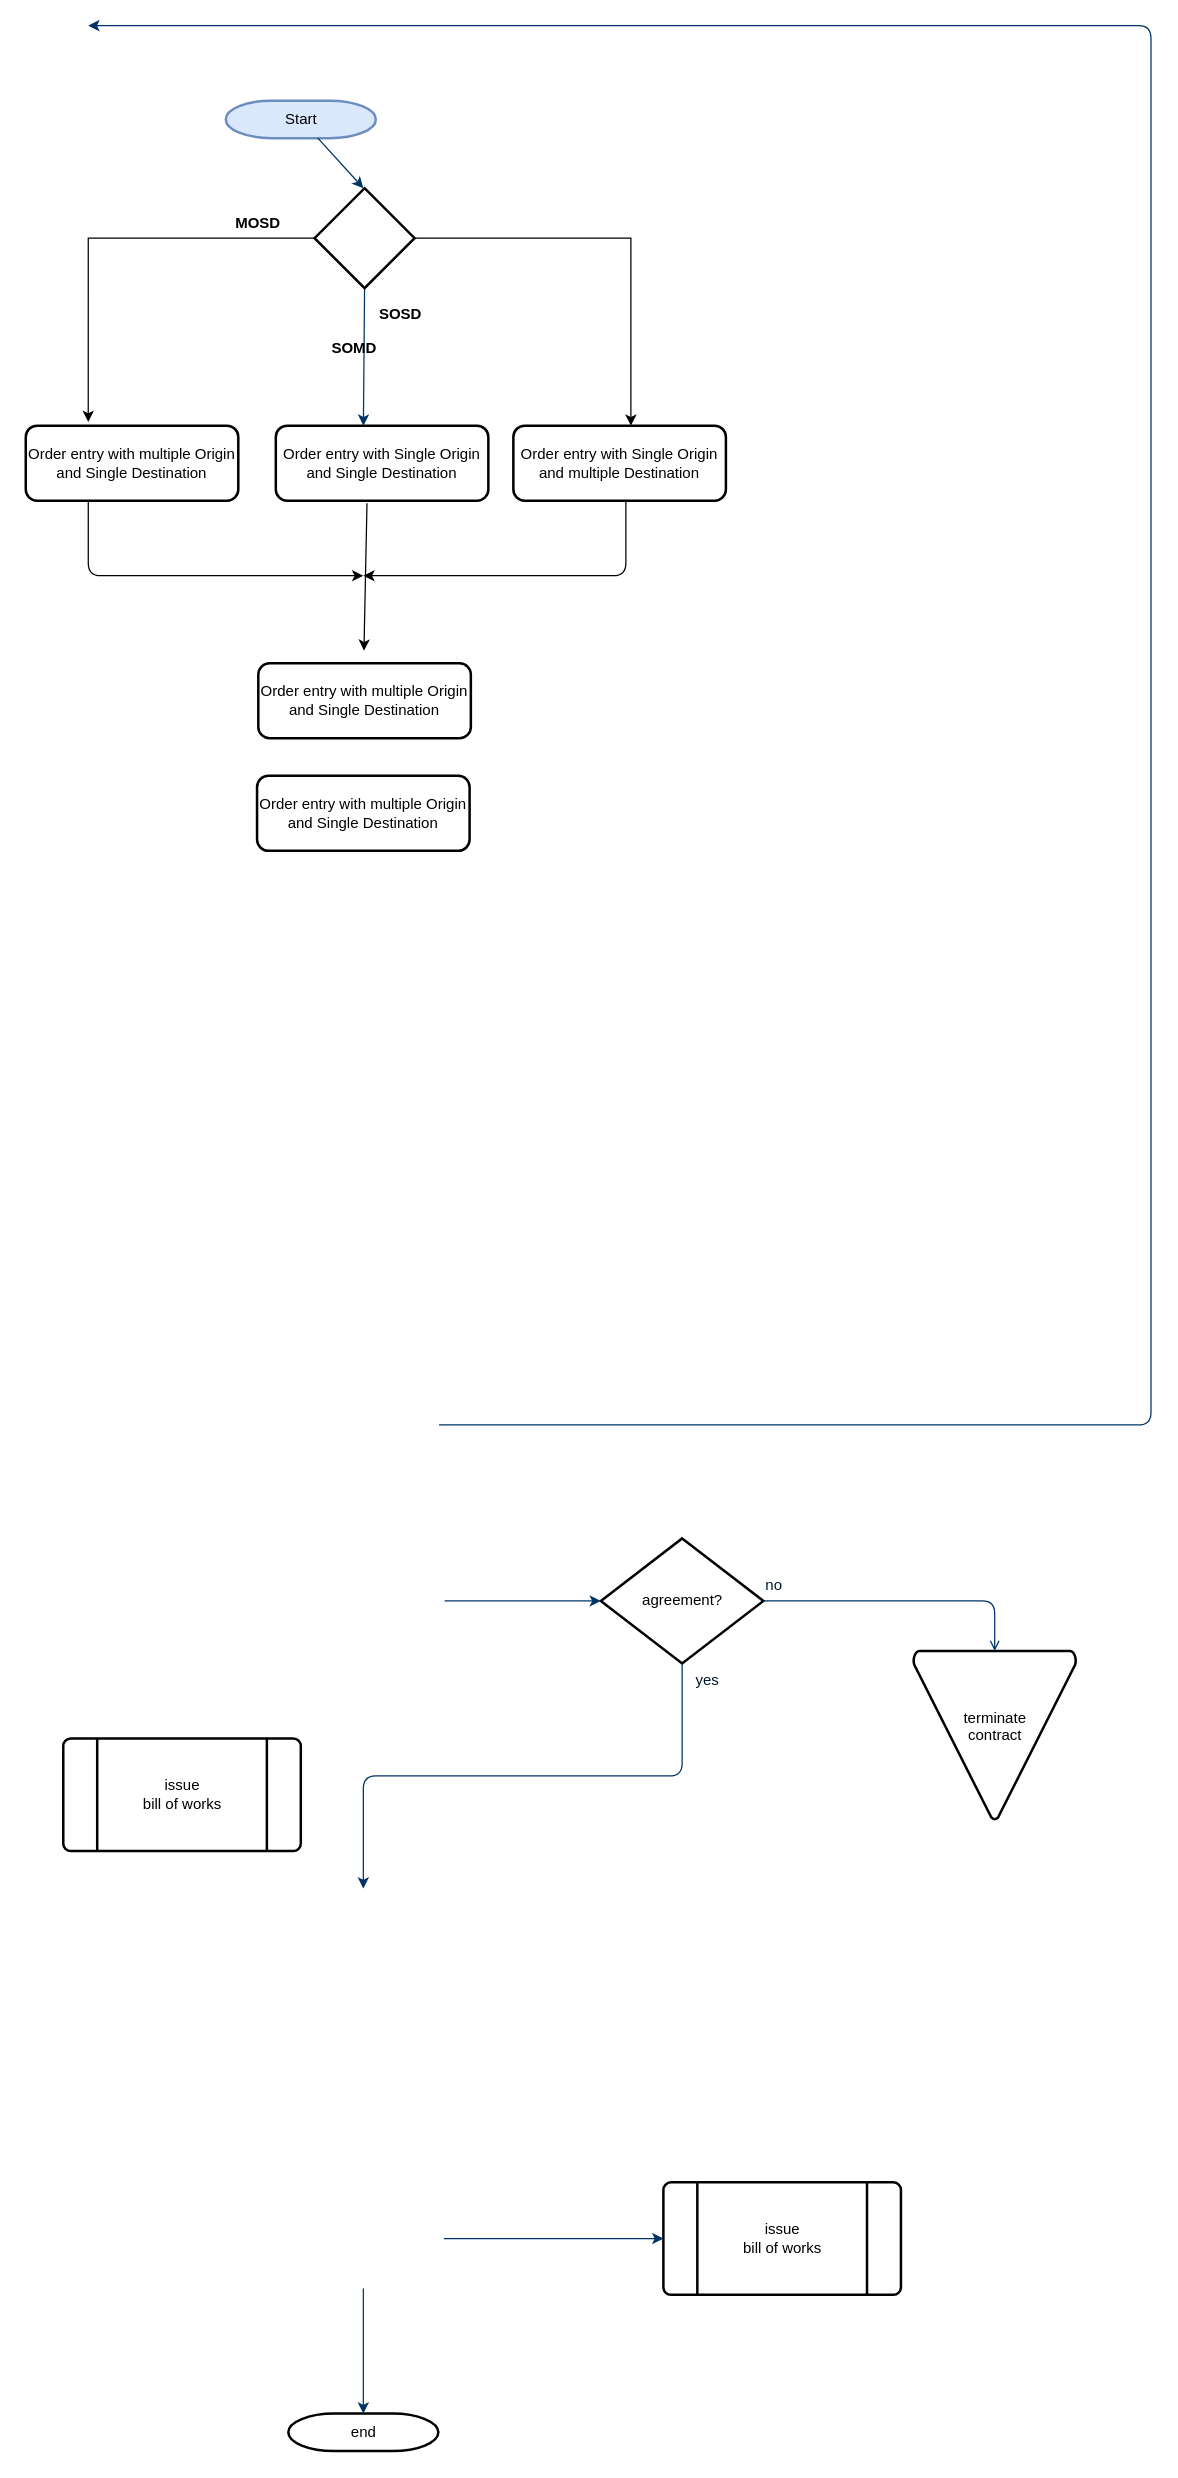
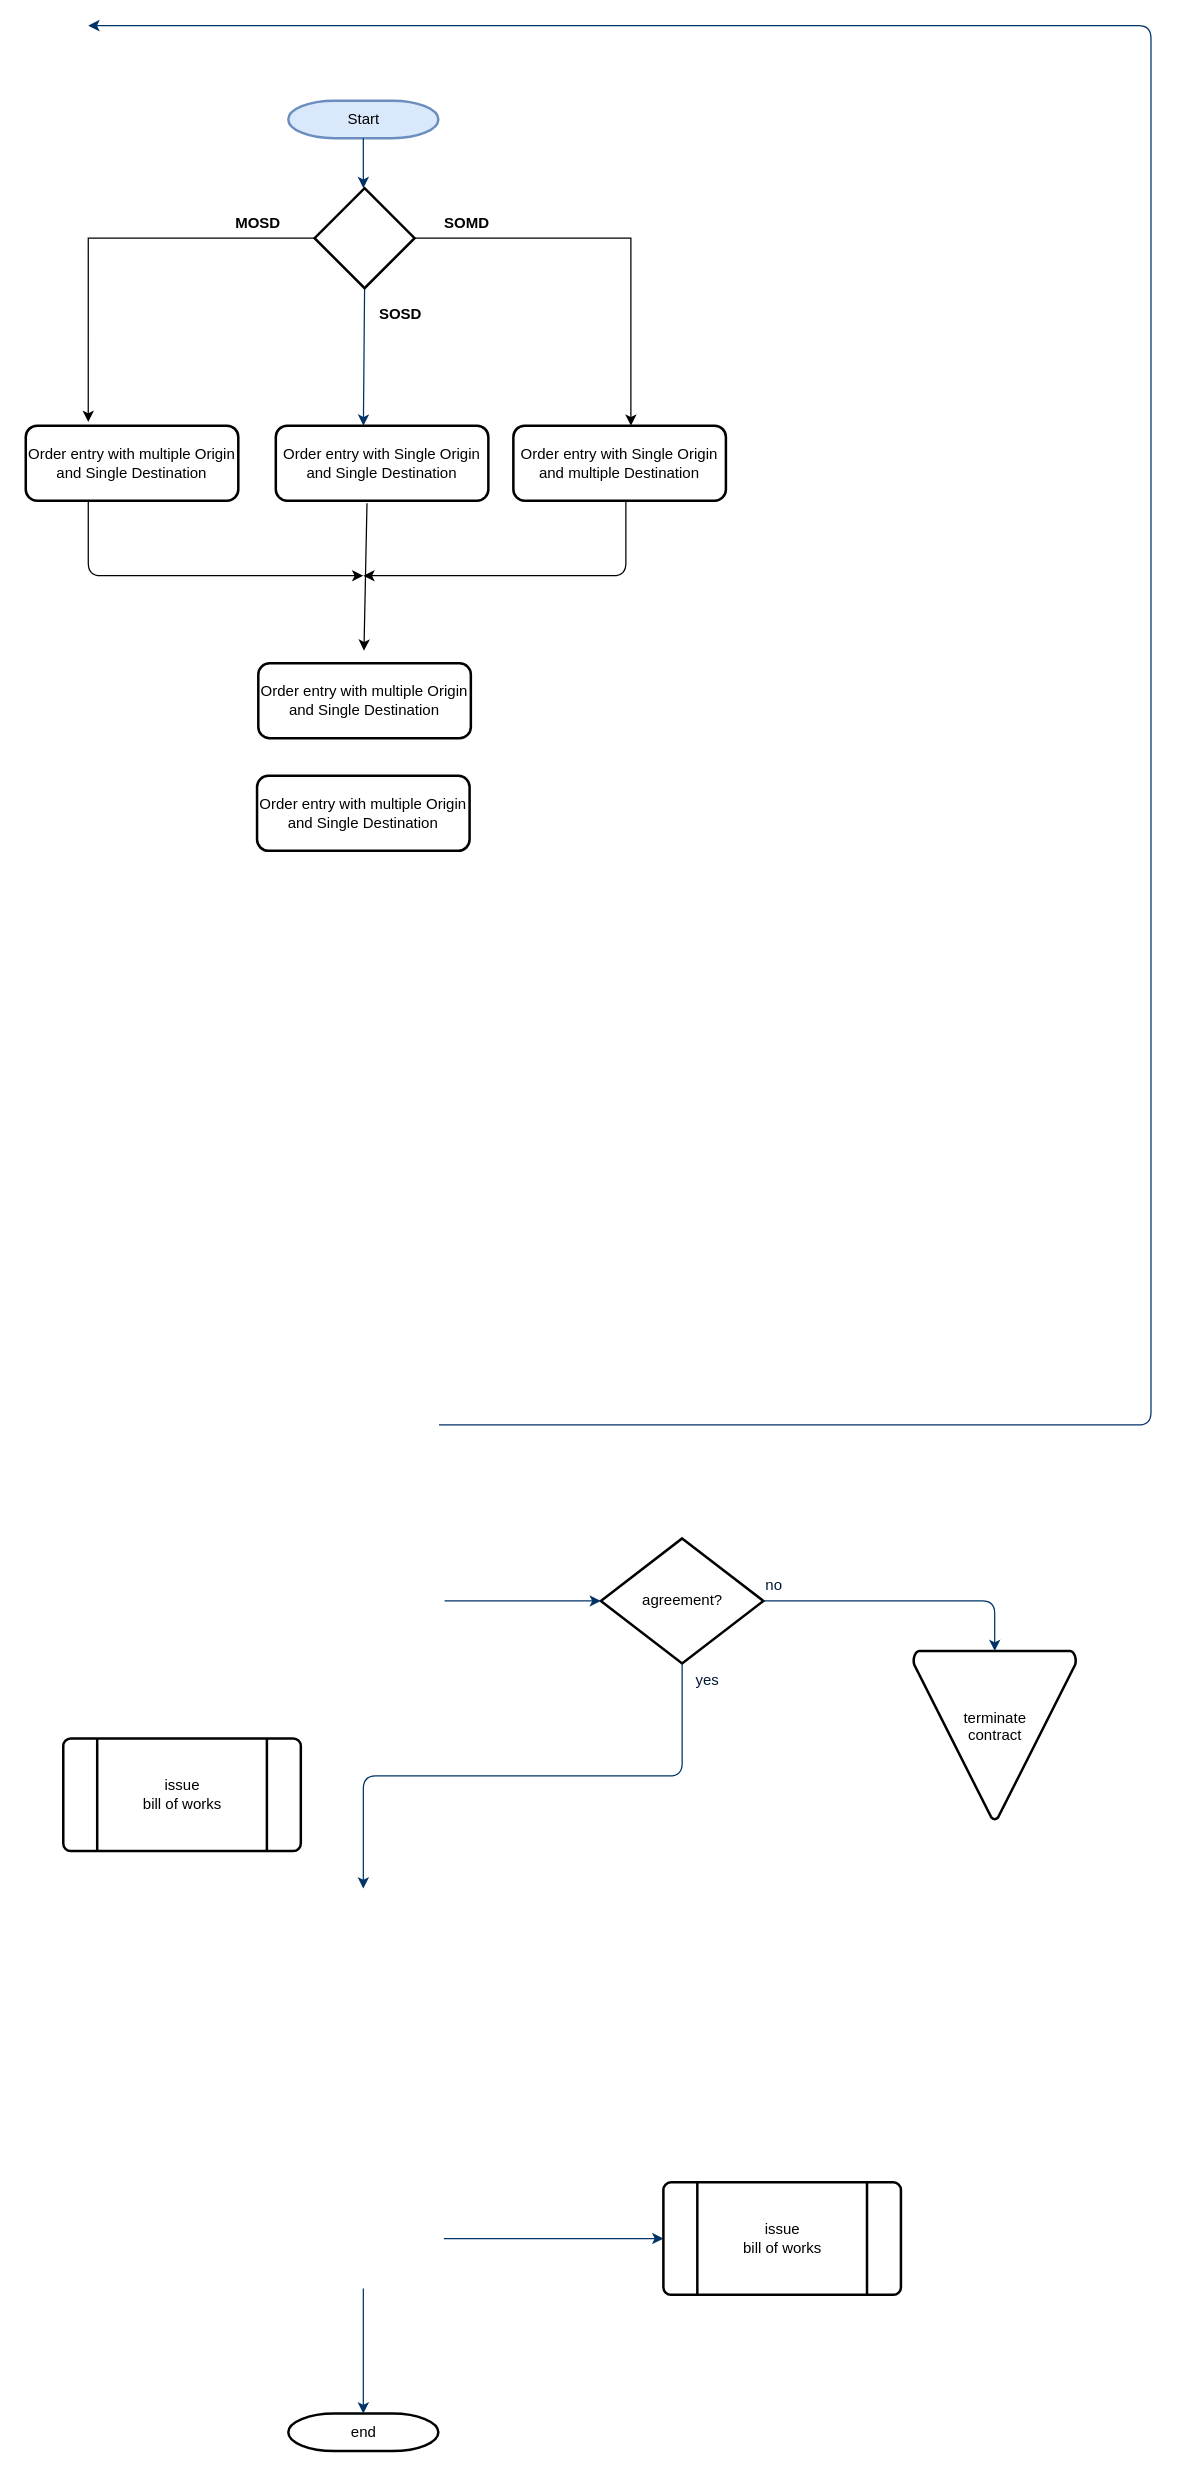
(301, 119) -> (363, 119)
(354, 348) -> (467, 223)
(994, 1643) -> (994, 1641)
